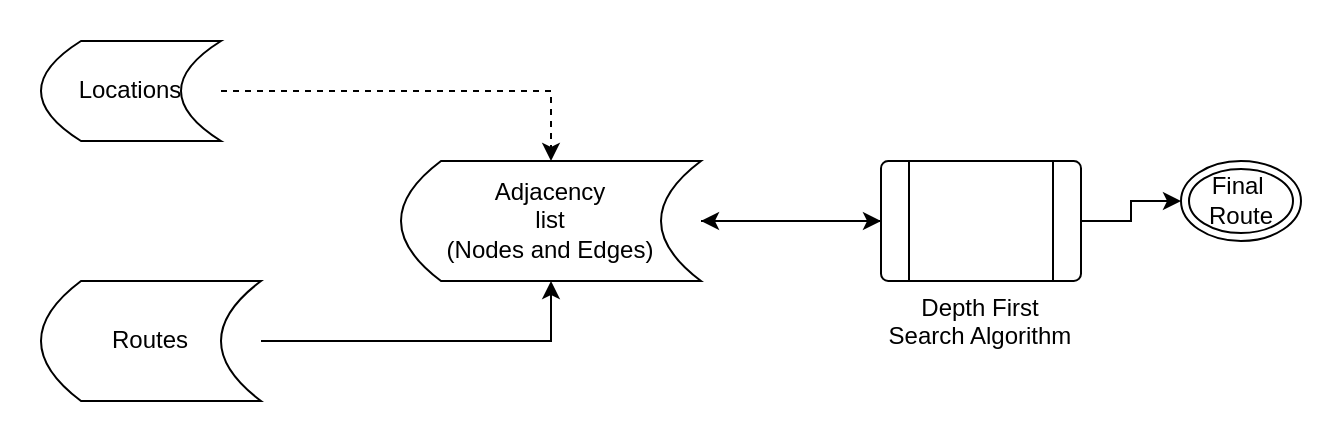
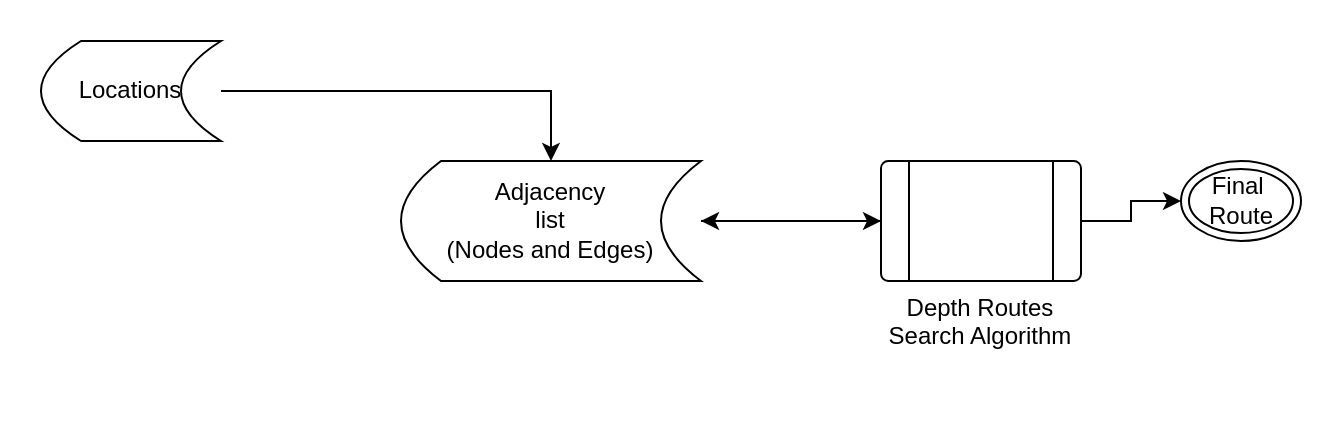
(414, 91) -> (414, 91)
(981, 324) -> (981, 324)
(151, 341) -> none
(429, 341) -> none
